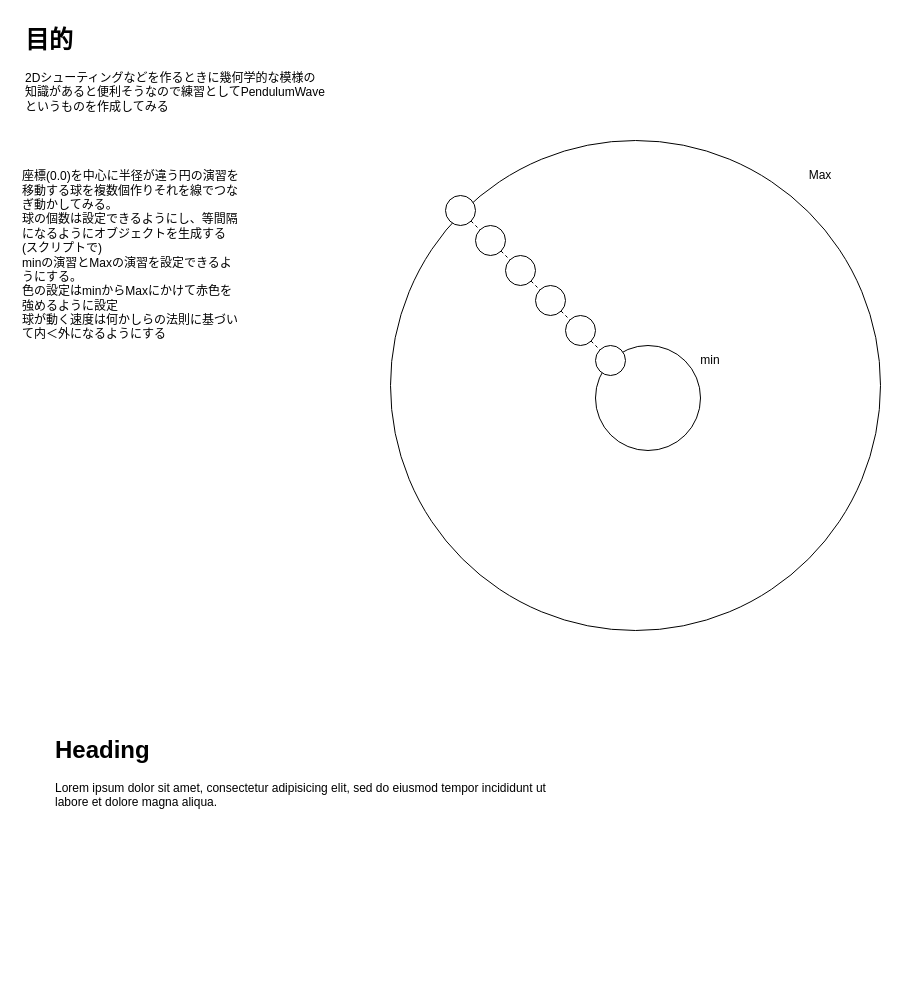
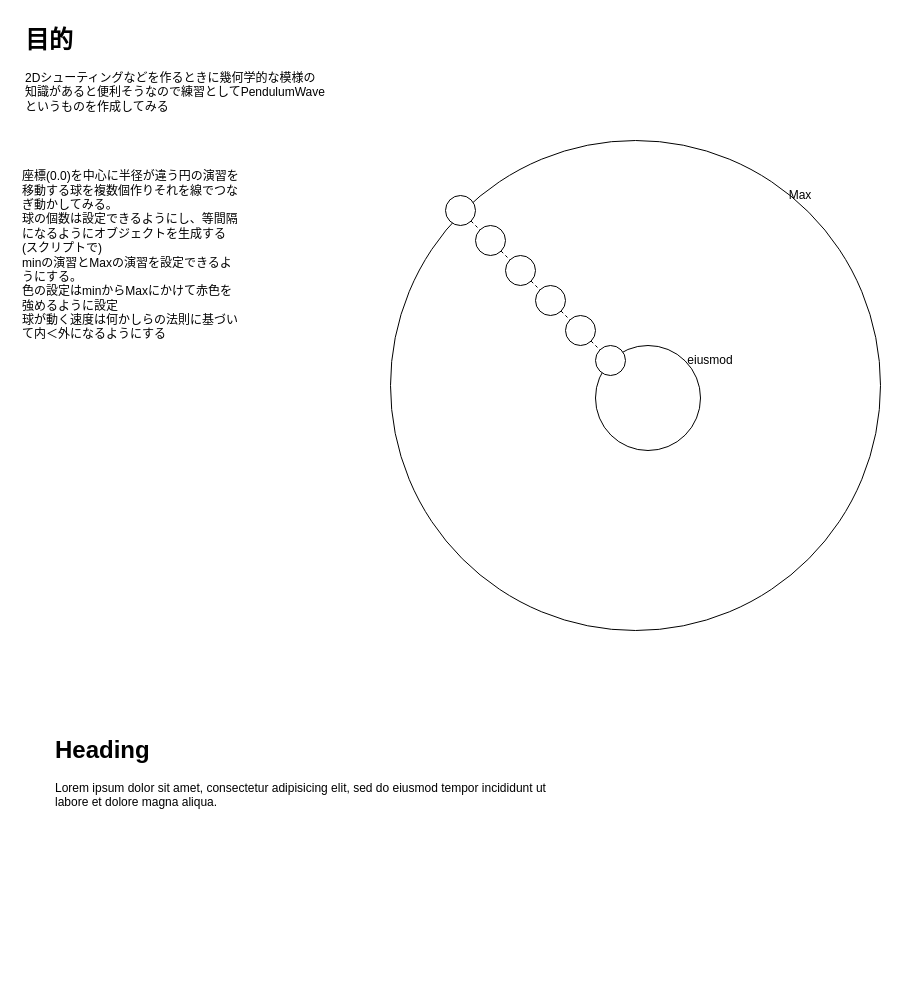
(821, 176) -> (801, 196)
(711, 361) -> (711, 361)
